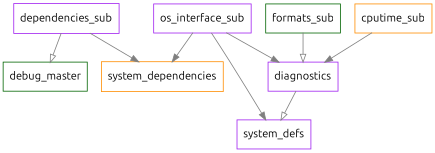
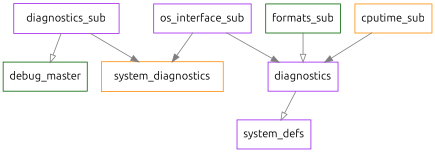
(66, 18) -> (66, 18)
(237, 73) -> none
(162, 77) -> (162, 77)
